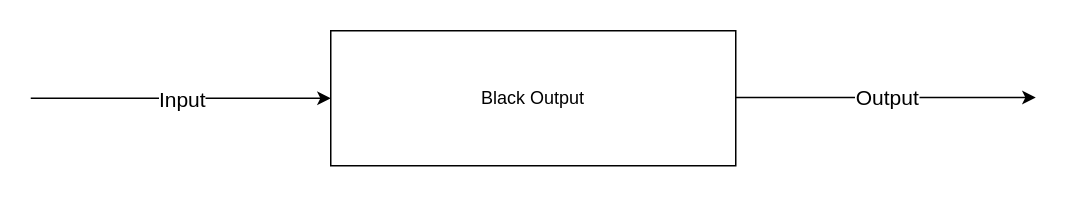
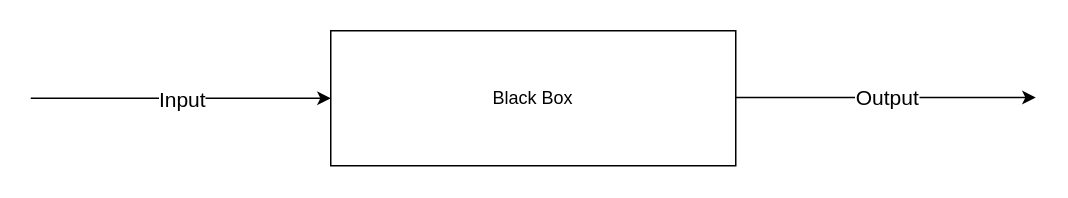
(533, 98) -> (533, 98)
